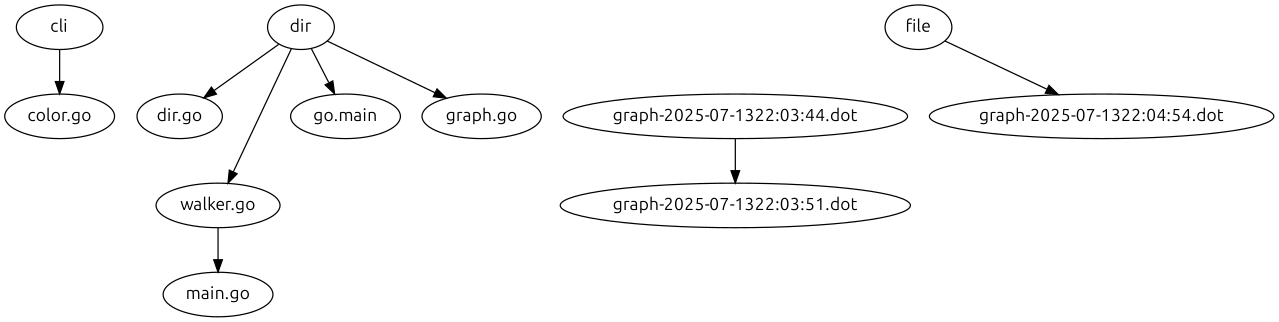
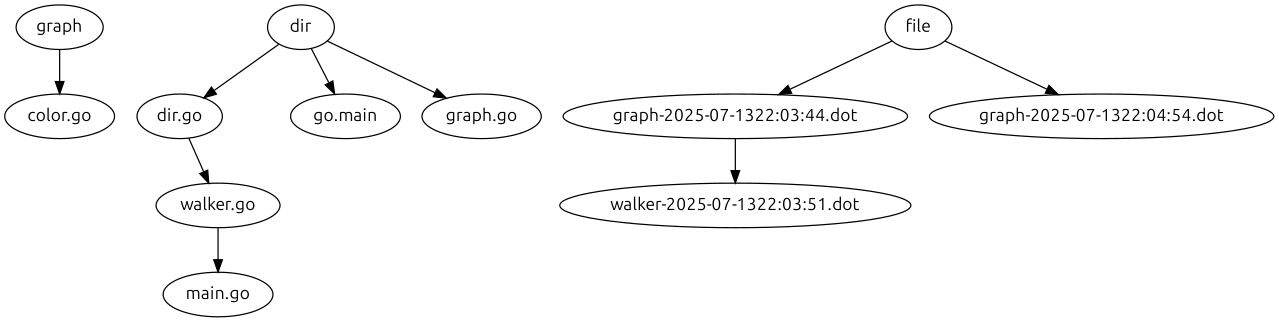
(60, 27) -> (60, 27)
none -> (841, 65)
(262, 110) -> (196, 155)
(735, 205) -> (735, 205)
